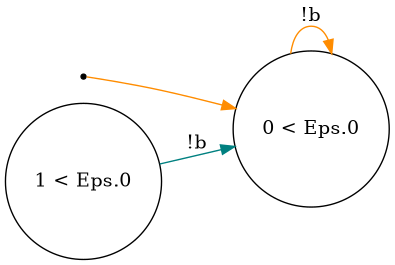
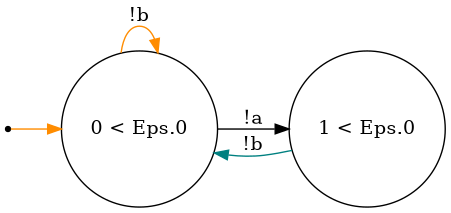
none -> (246, 129)
